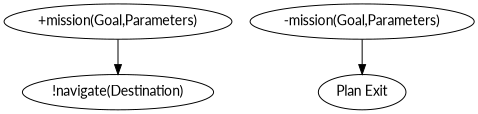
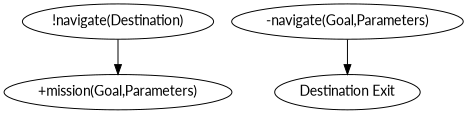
(362, 22) -> (347, 22)
(118, 52) -> (118, 52)
(362, 92) -> (347, 92)
